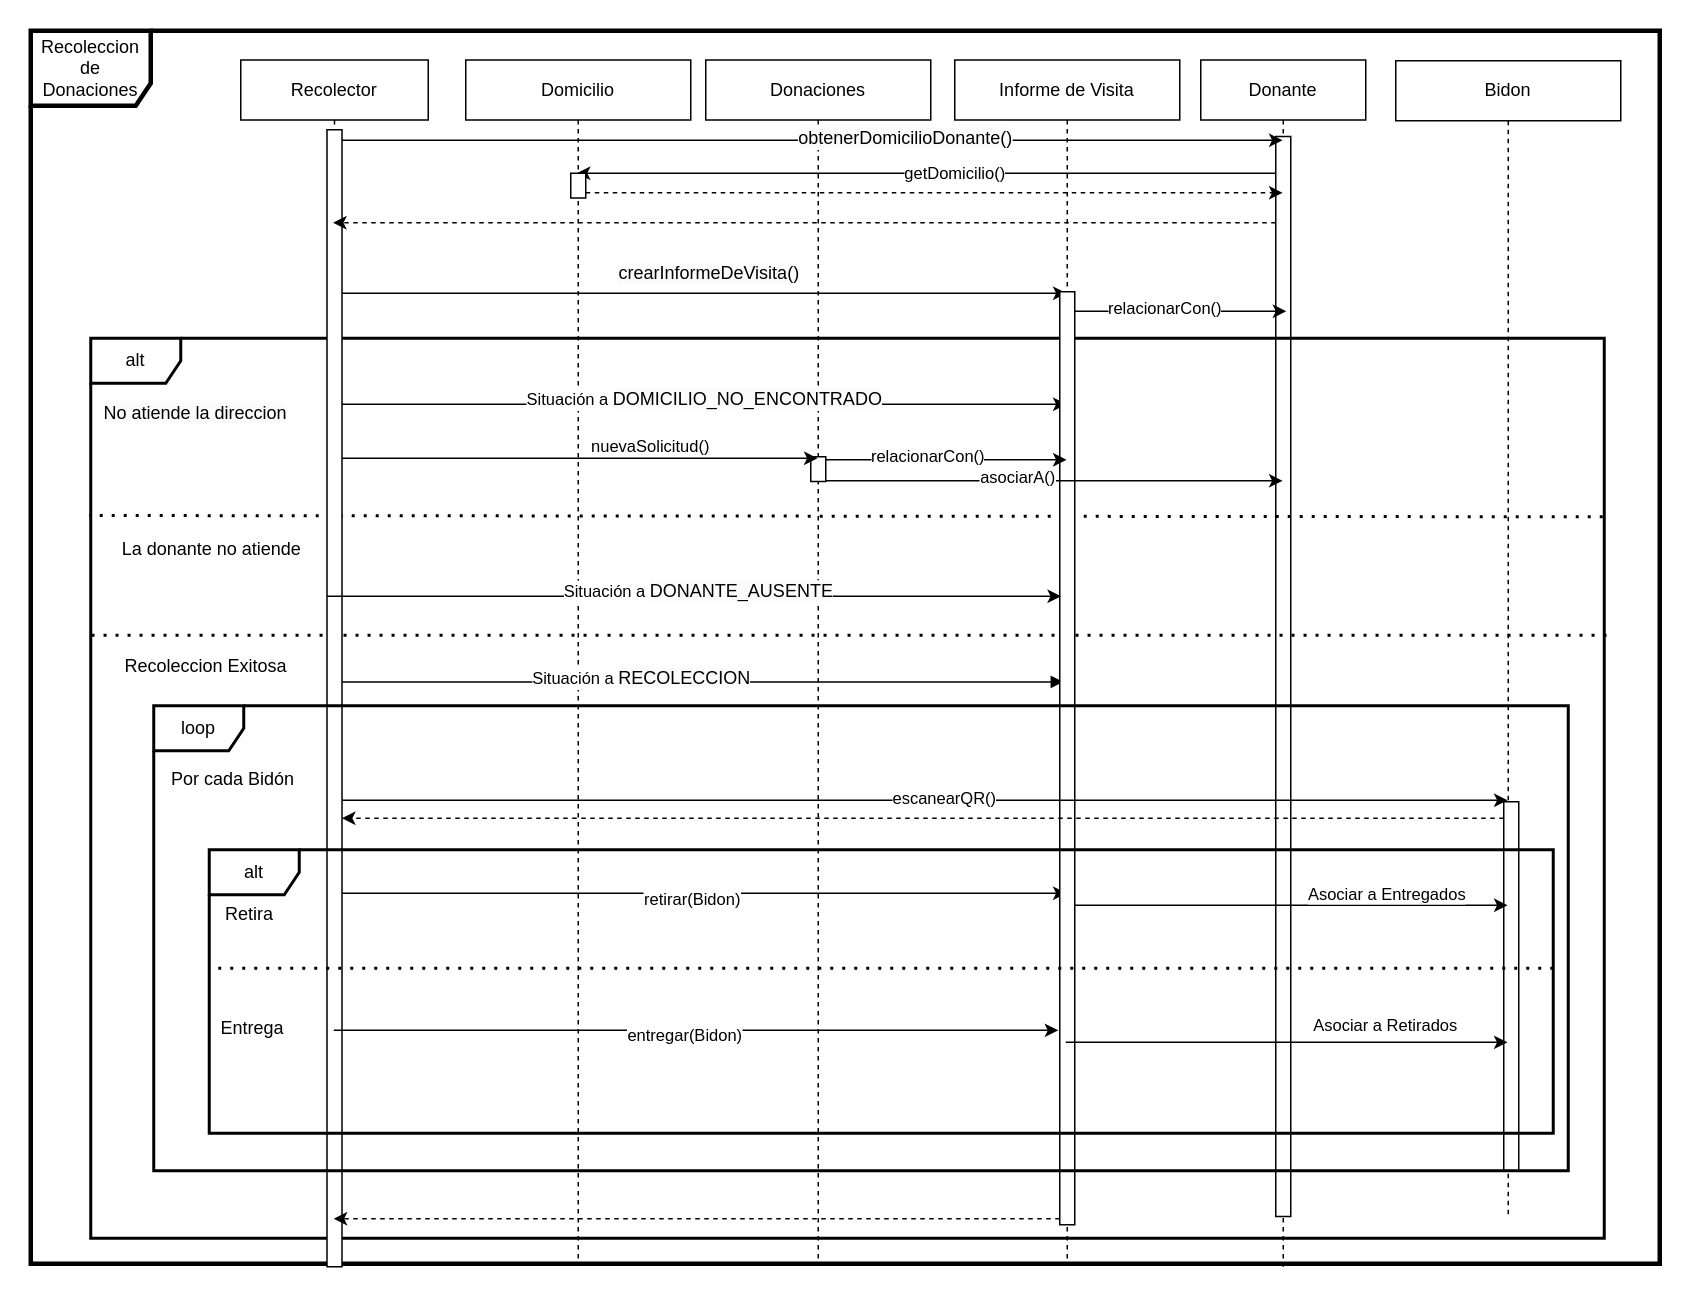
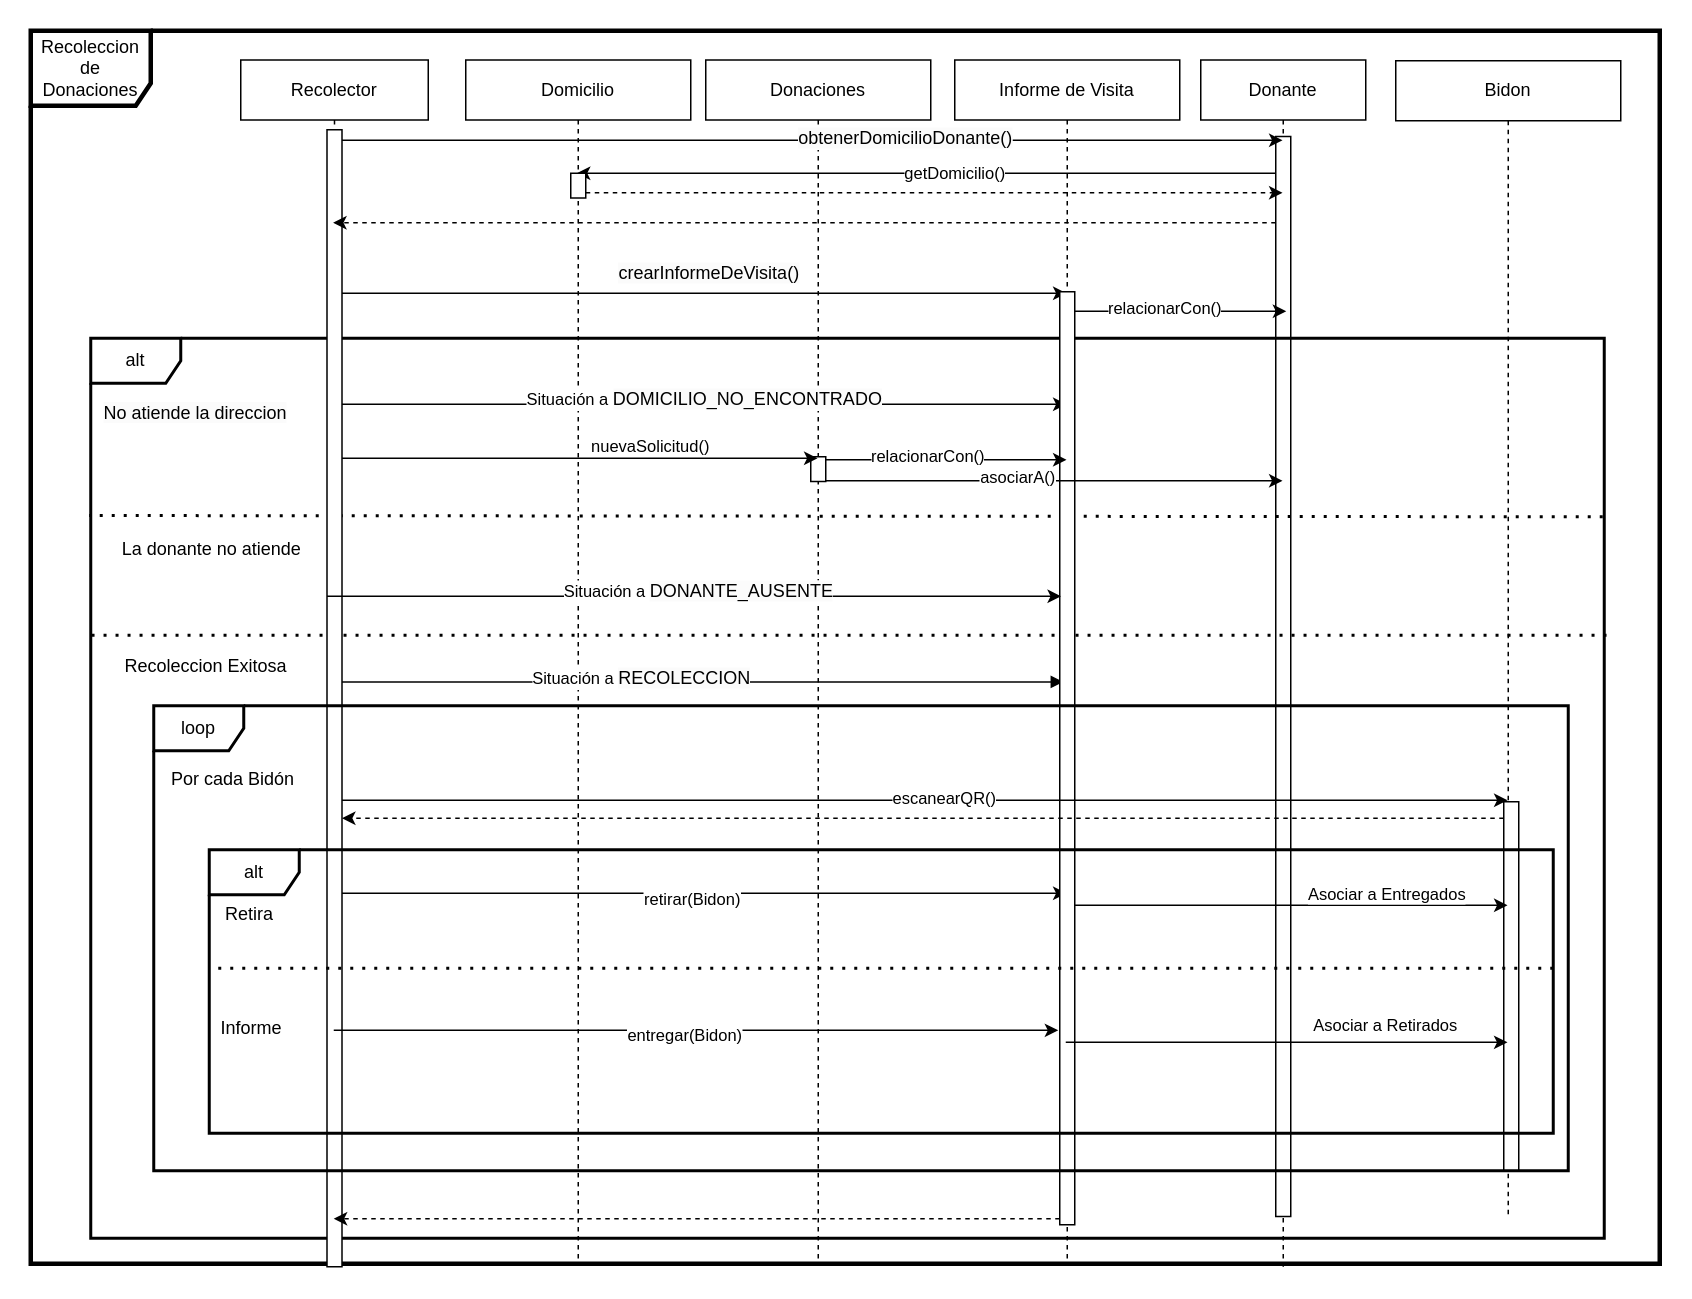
(257, 1029) -> (257, 1029)
